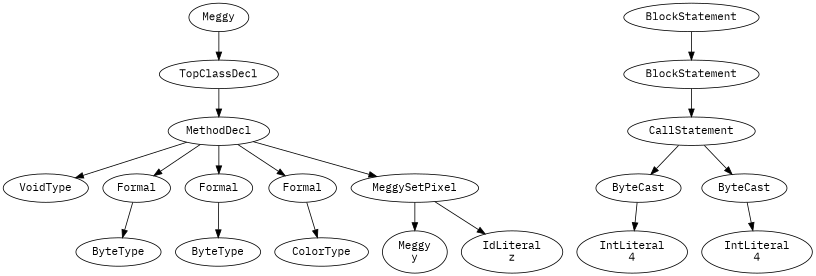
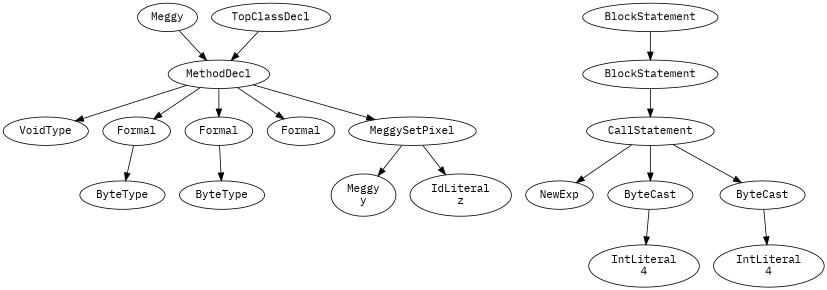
(219, 42) -> (190, 42)
none -> (559, 195)
(322, 252) -> none
